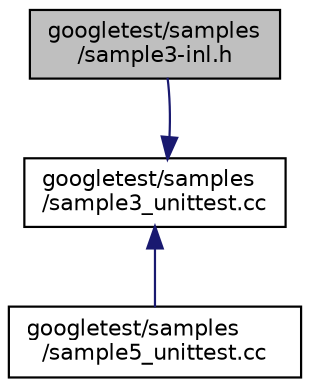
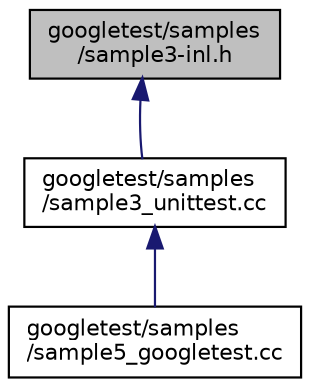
(170, 107) -> (140, 130)
(155, 342) -> (155, 342)
